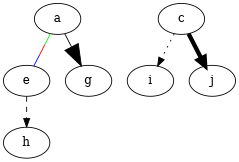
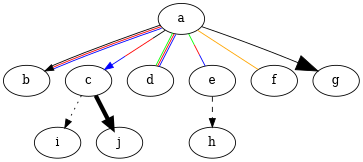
none -> (139, 48)
none -> (27, 81)
none -> (150, 81)
none -> (274, 81)
